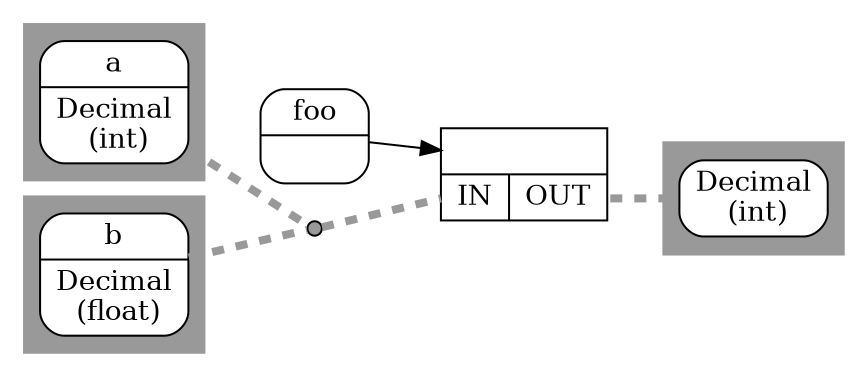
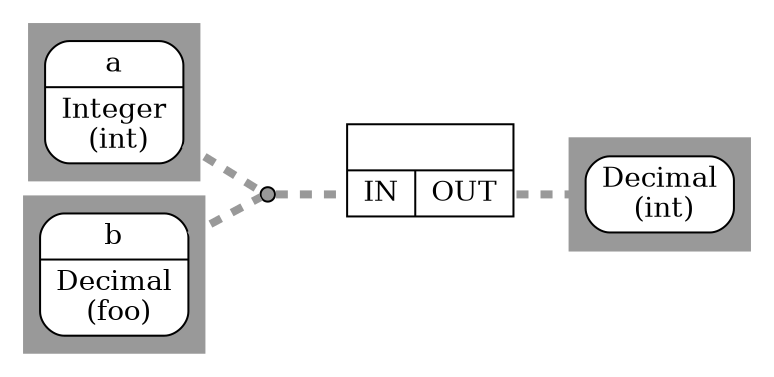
(114, 109) -> (114, 109)
(315, 136) -> none
(114, 312) -> (114, 312)
